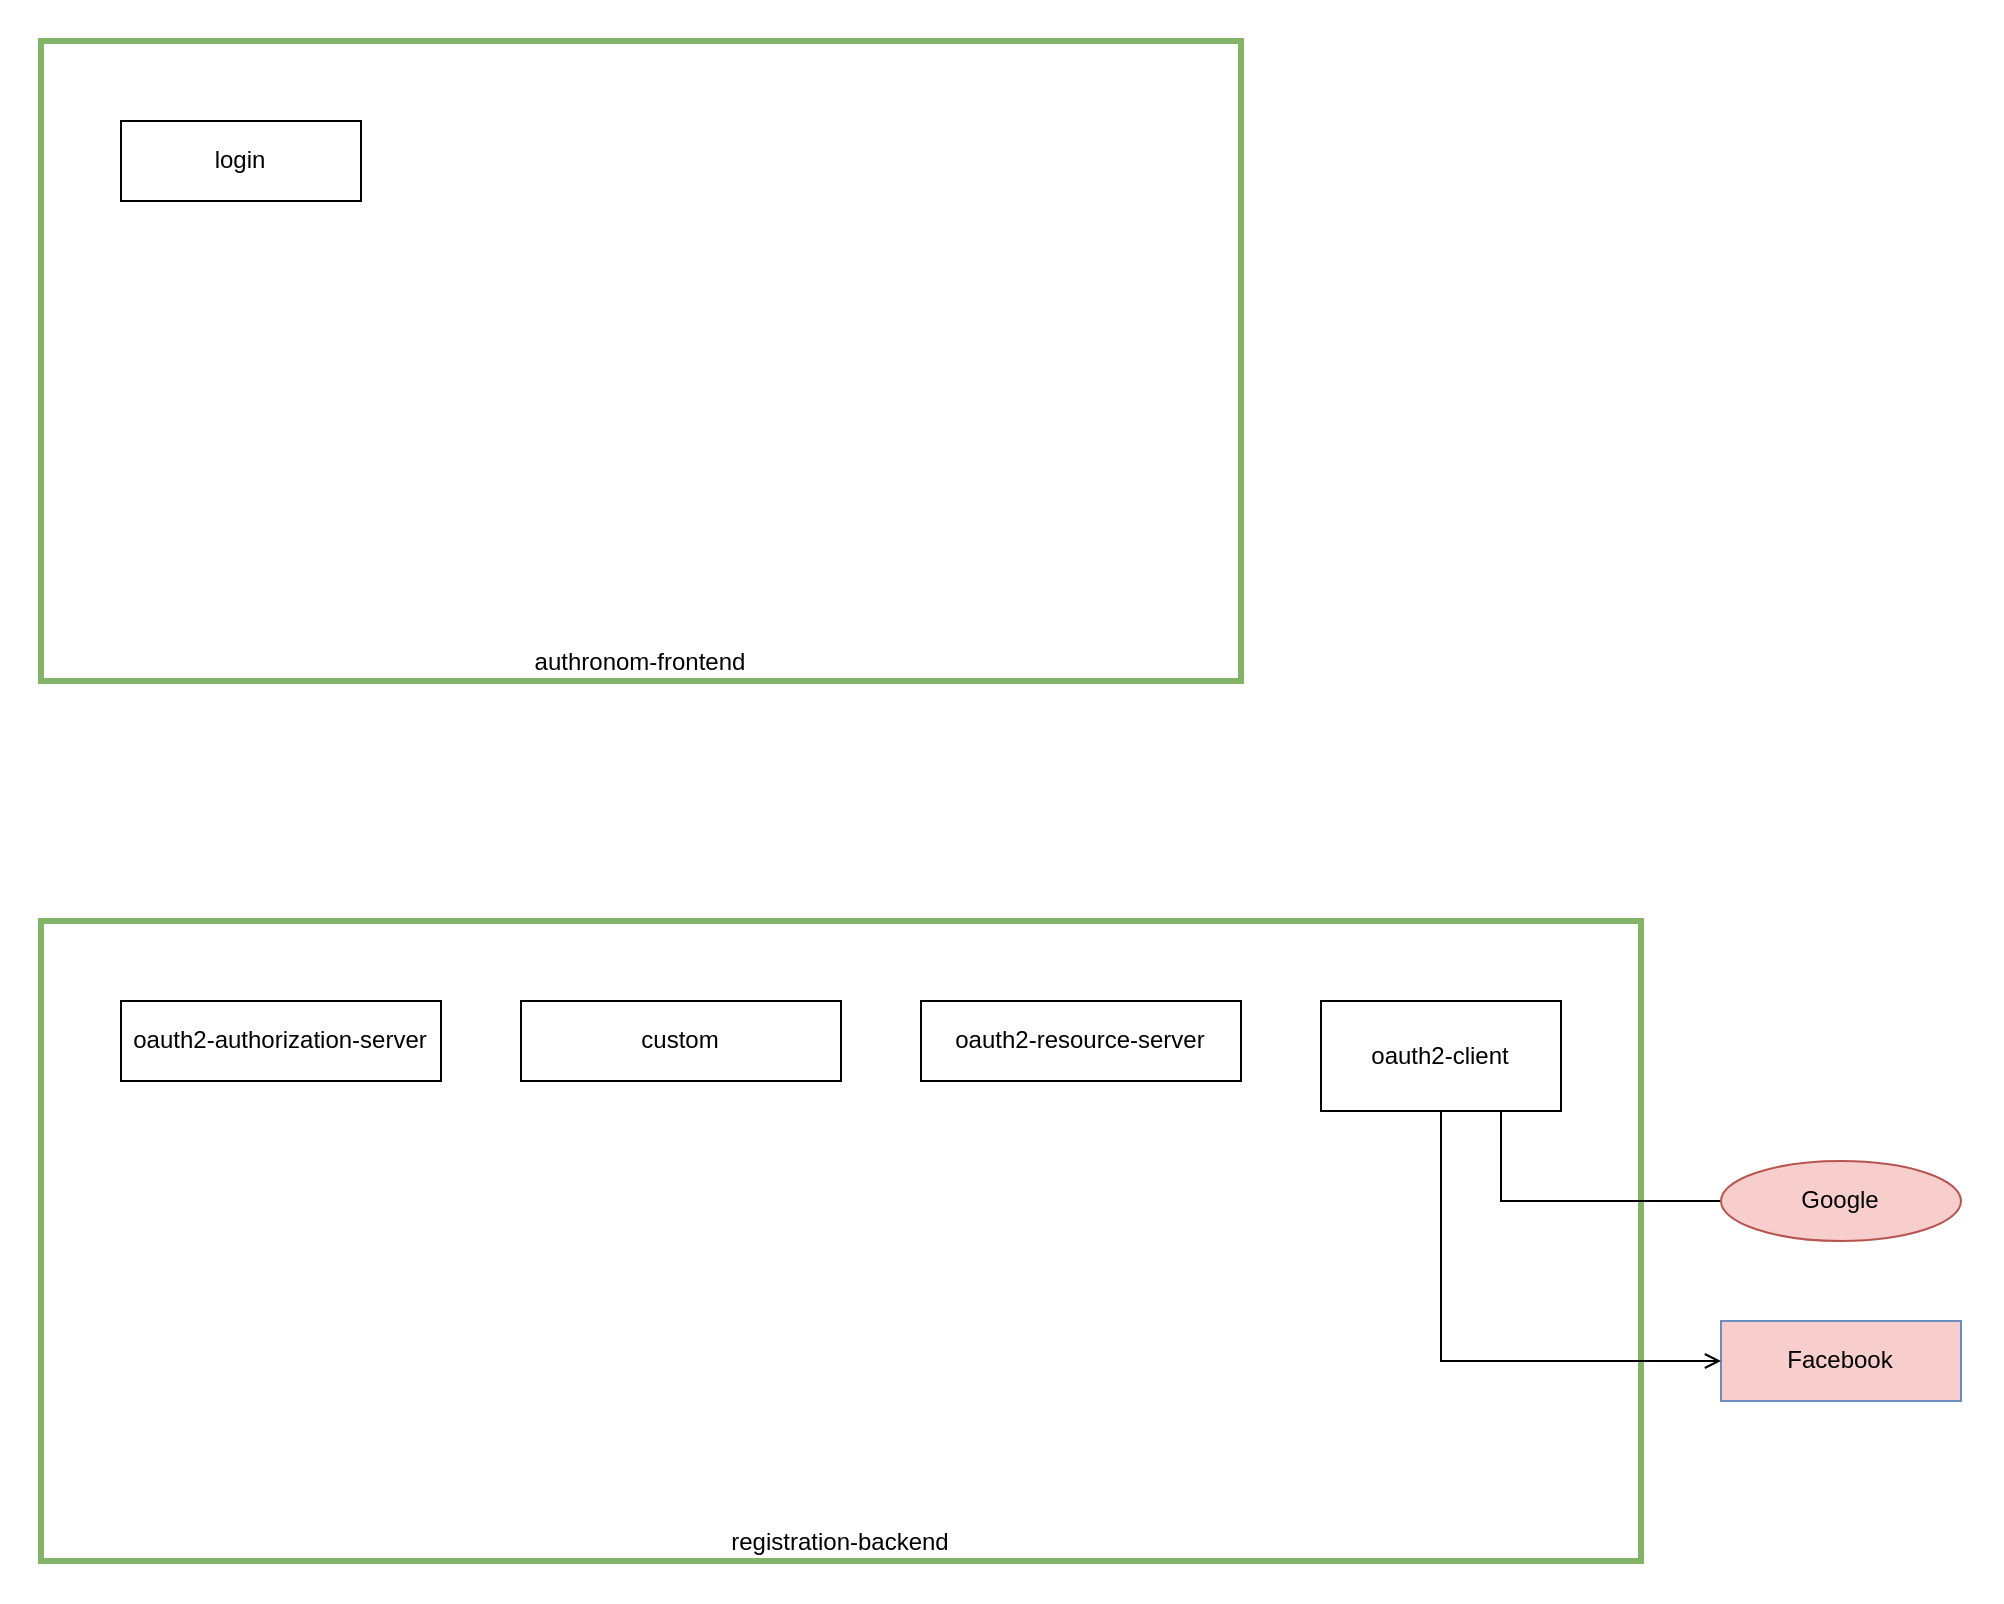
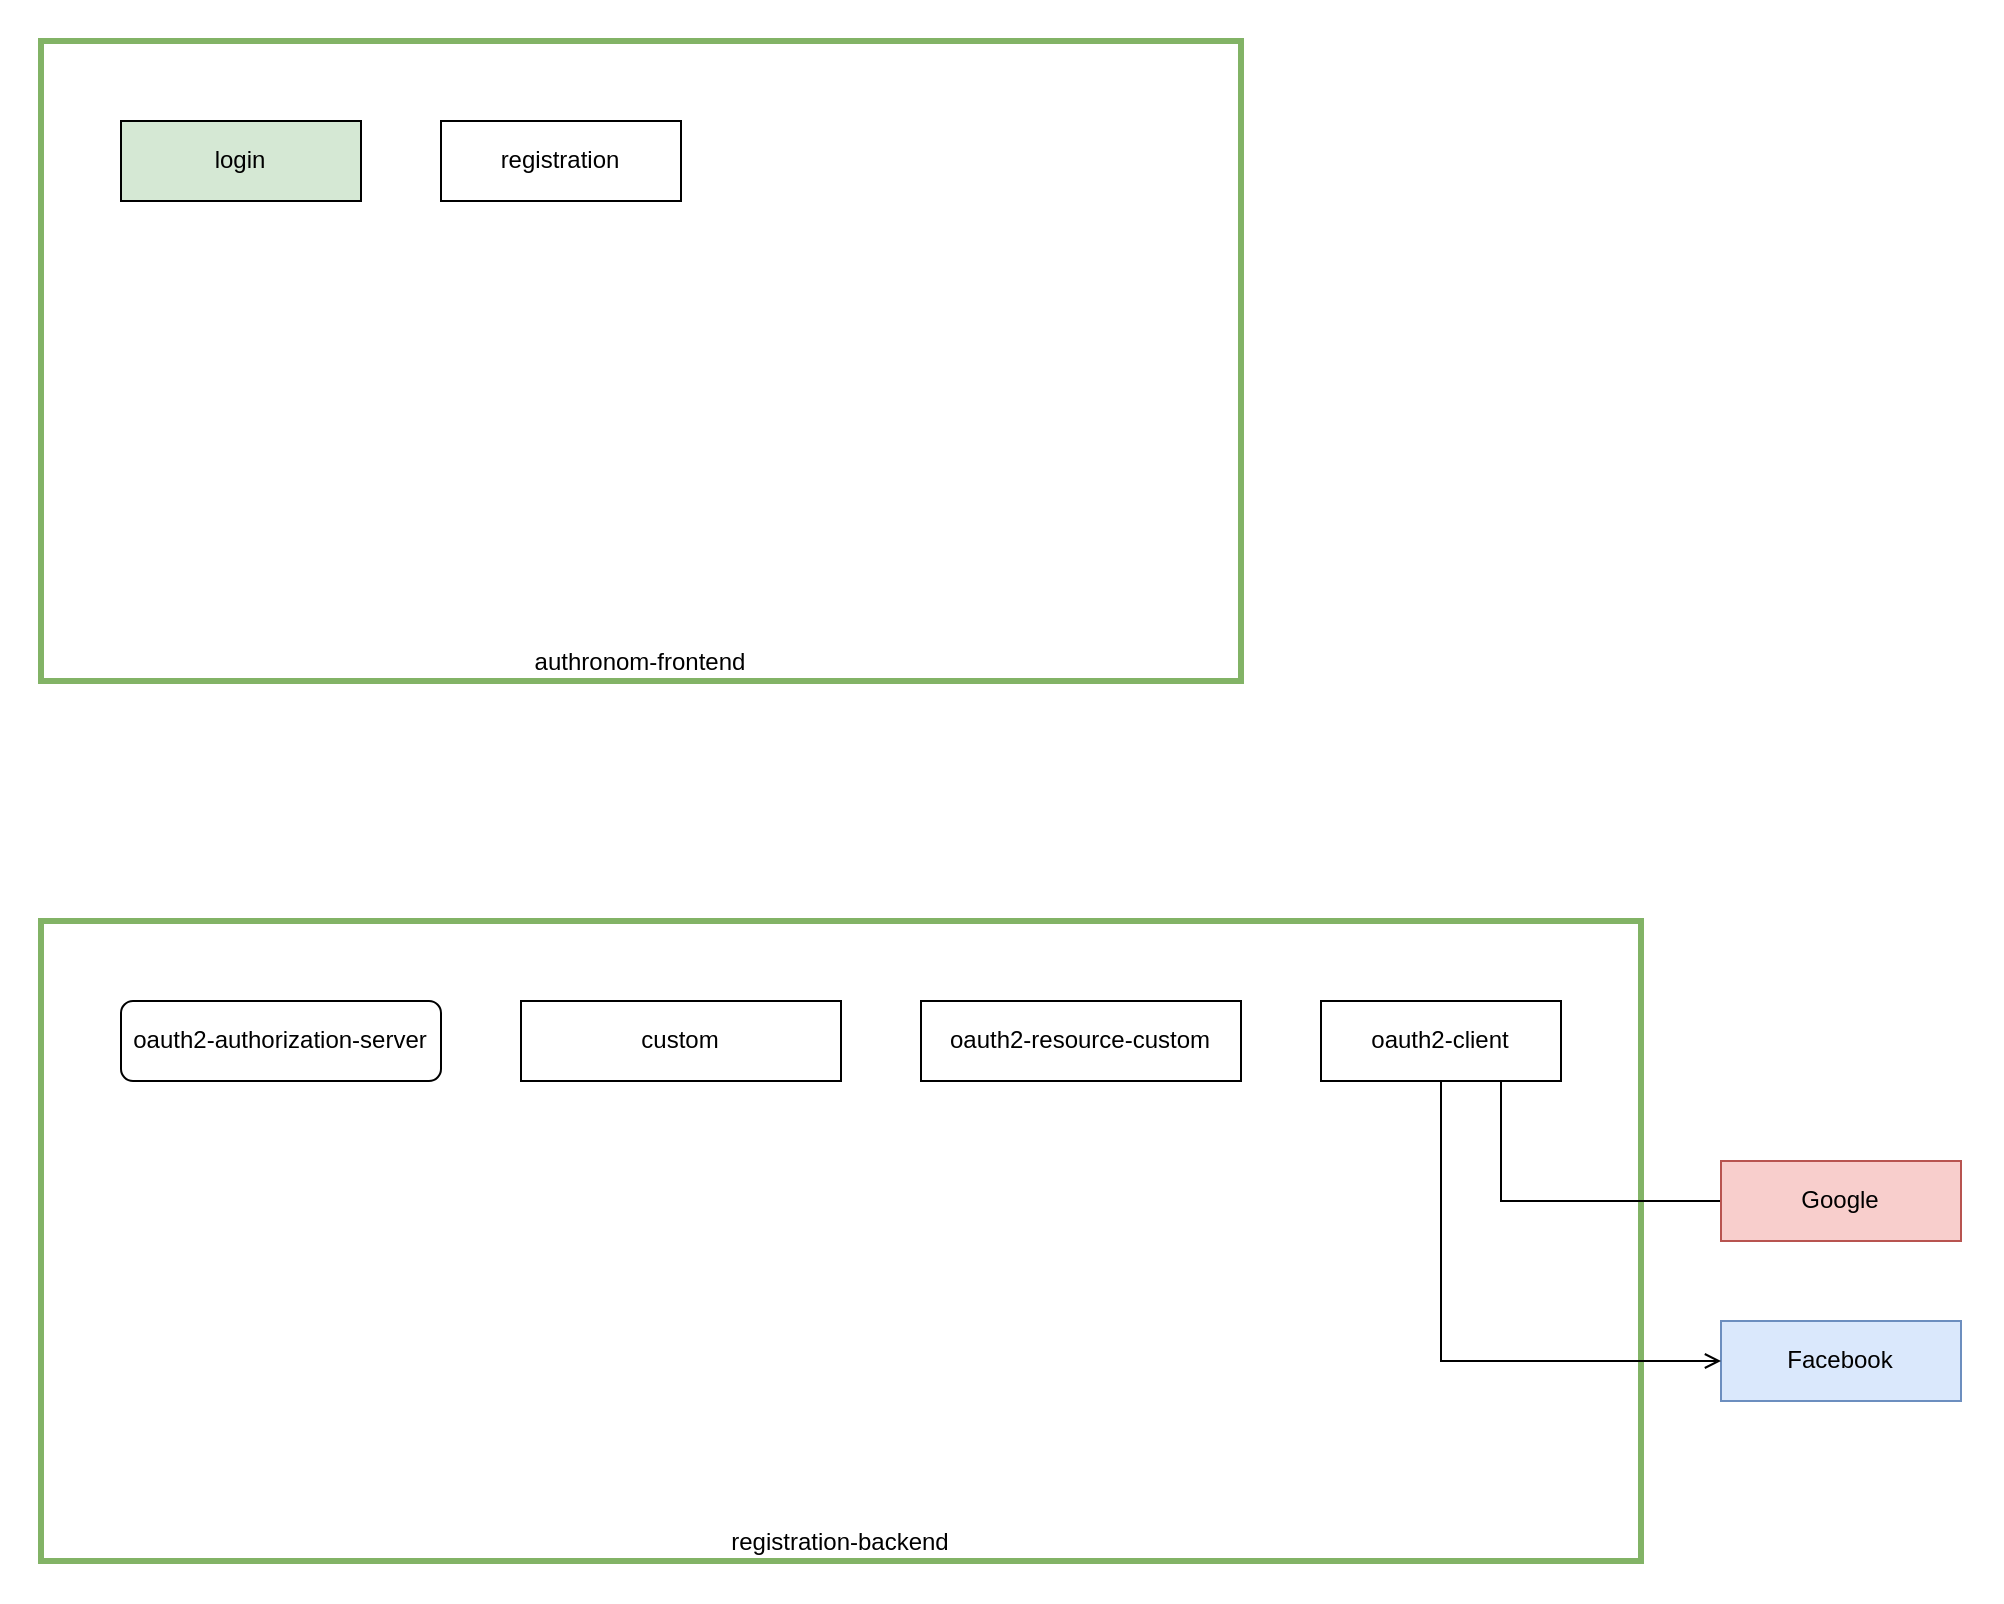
(241, 161) -> (241, 161)
none -> (561, 161)
(281, 1041) -> (281, 1041)
(1081, 1041) -> (1081, 1041)
(1441, 1056) -> (1441, 1041)
(1841, 1201) -> (1841, 1201)
(1841, 1361) -> (1841, 1361)
